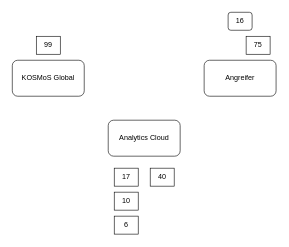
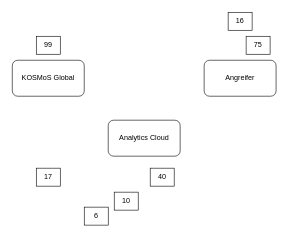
(240, 21) -> (240, 21)
(126, 177) -> (48, 177)
(126, 225) -> (96, 216)
